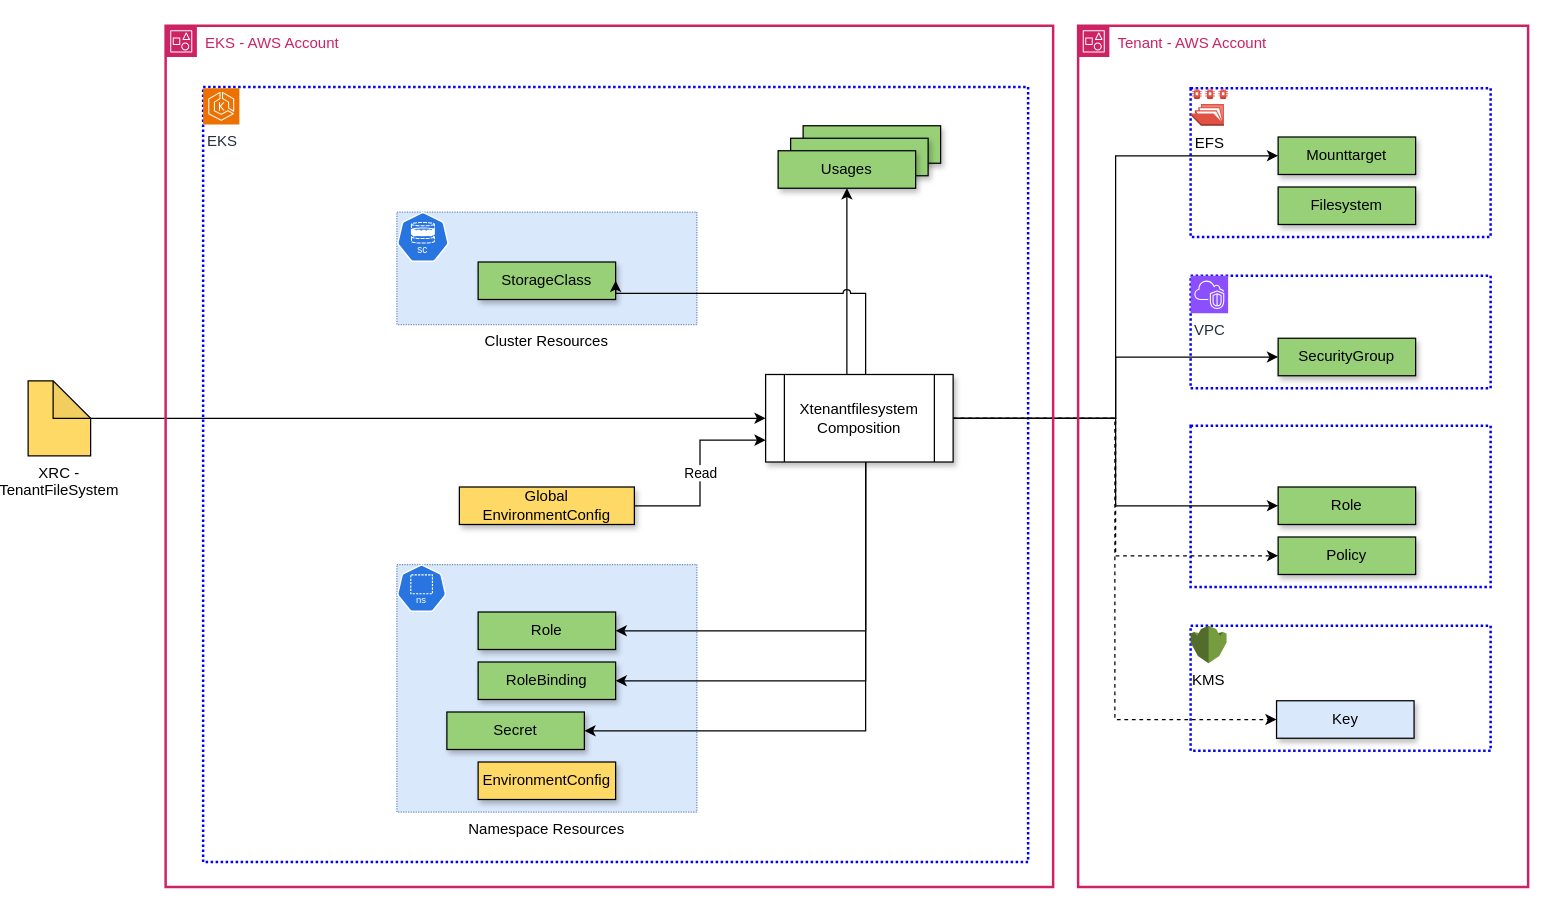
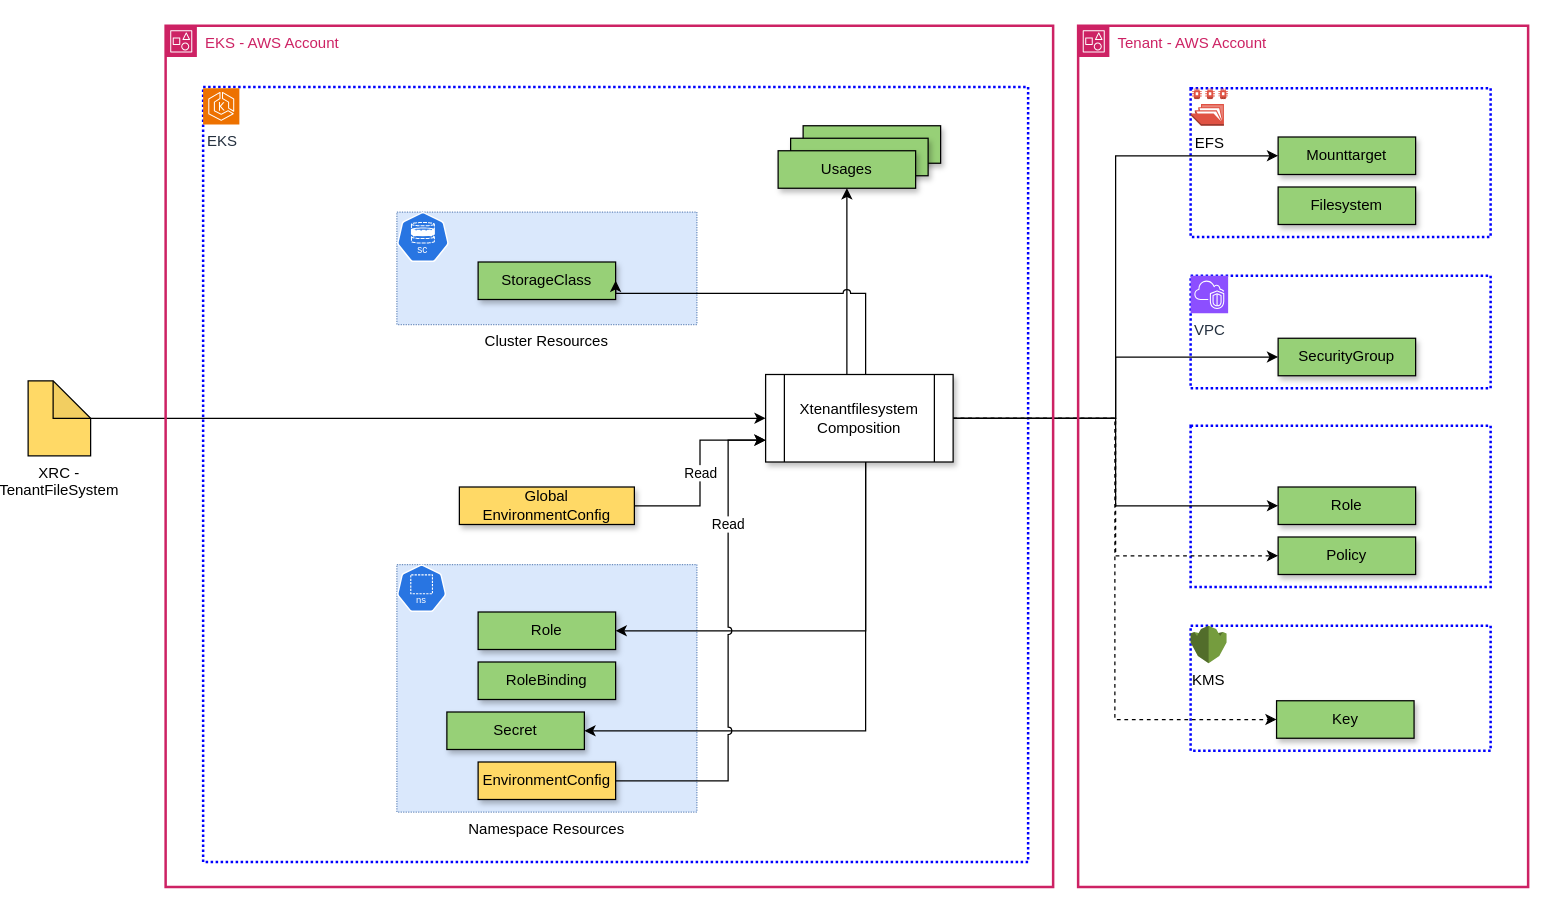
none -> (728, 669)
(744, 681) -> none
(1345, 719) -> (1345, 719)
